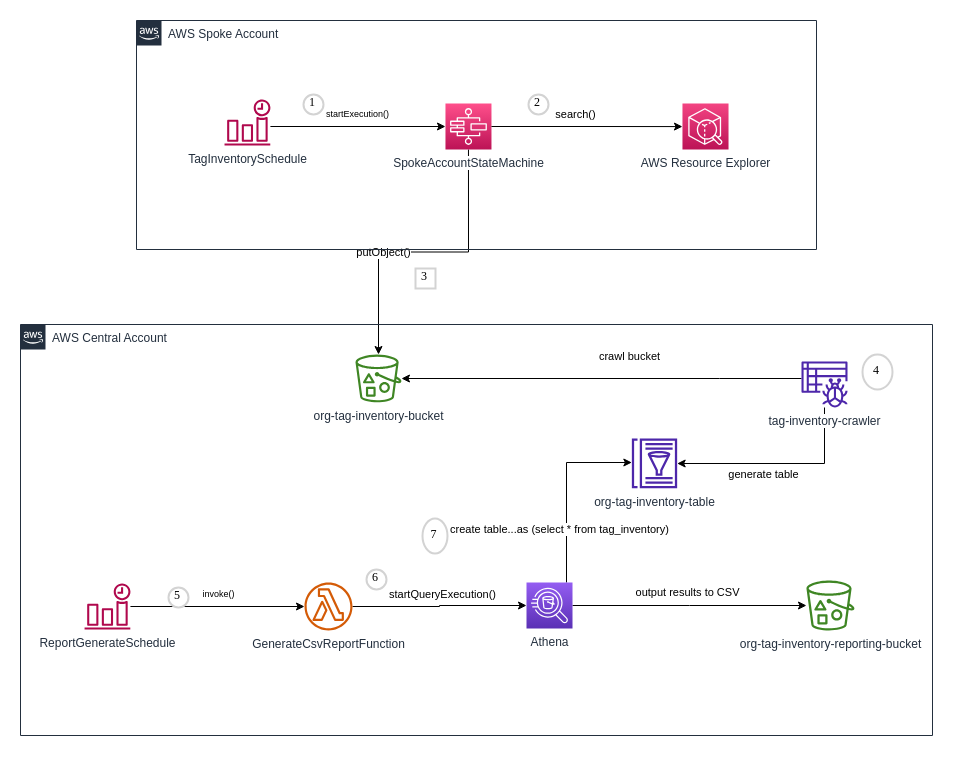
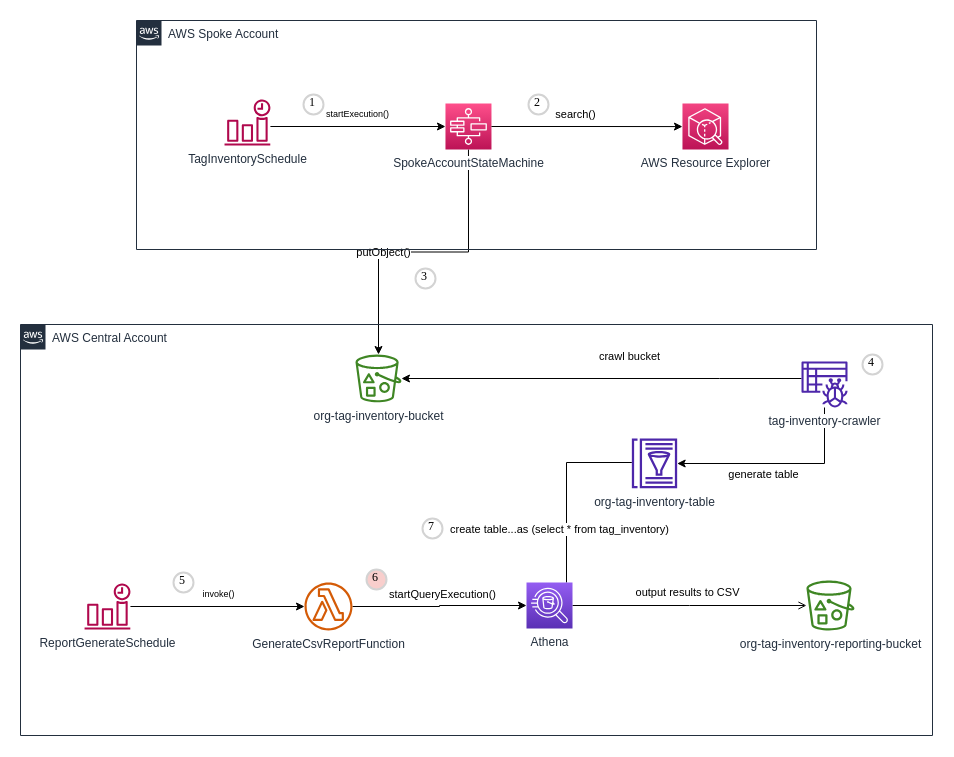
(426, 279) -> (426, 279)
(878, 372) -> (873, 365)
(623, 463) -> (627, 463)
(435, 536) -> (433, 529)
(377, 580) -> (377, 580)
(179, 598) -> (184, 583)
(798, 606) -> (799, 606)
